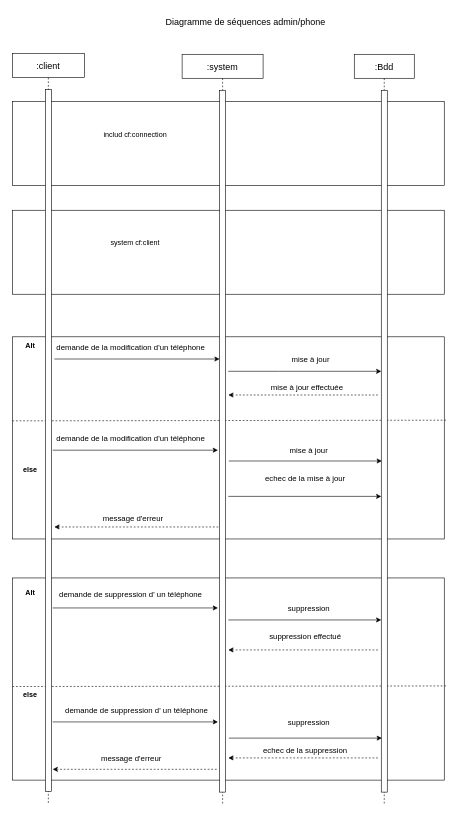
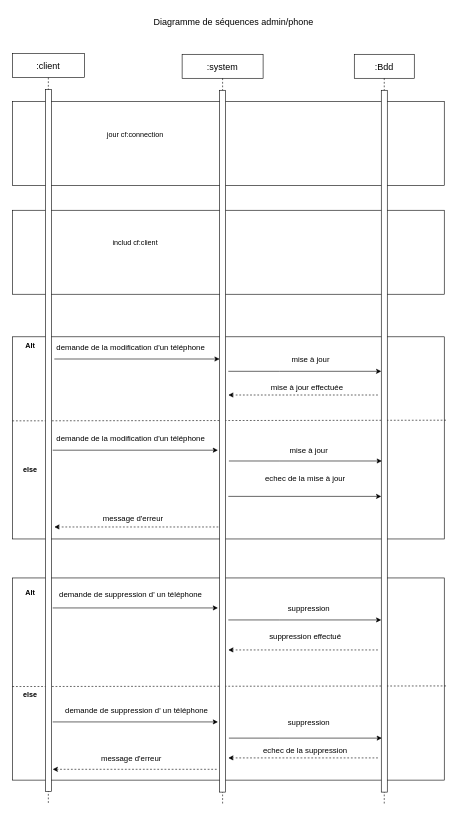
(245, 21) -> (233, 21)
(135, 135) -> (135, 135)
(135, 243) -> (135, 243)
